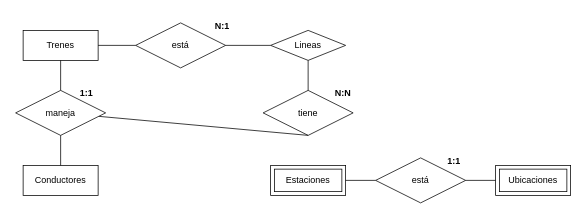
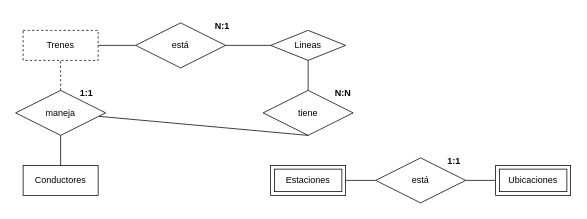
(60, 45) -> (60, 45)
(60, 75) -> (60, 75)
